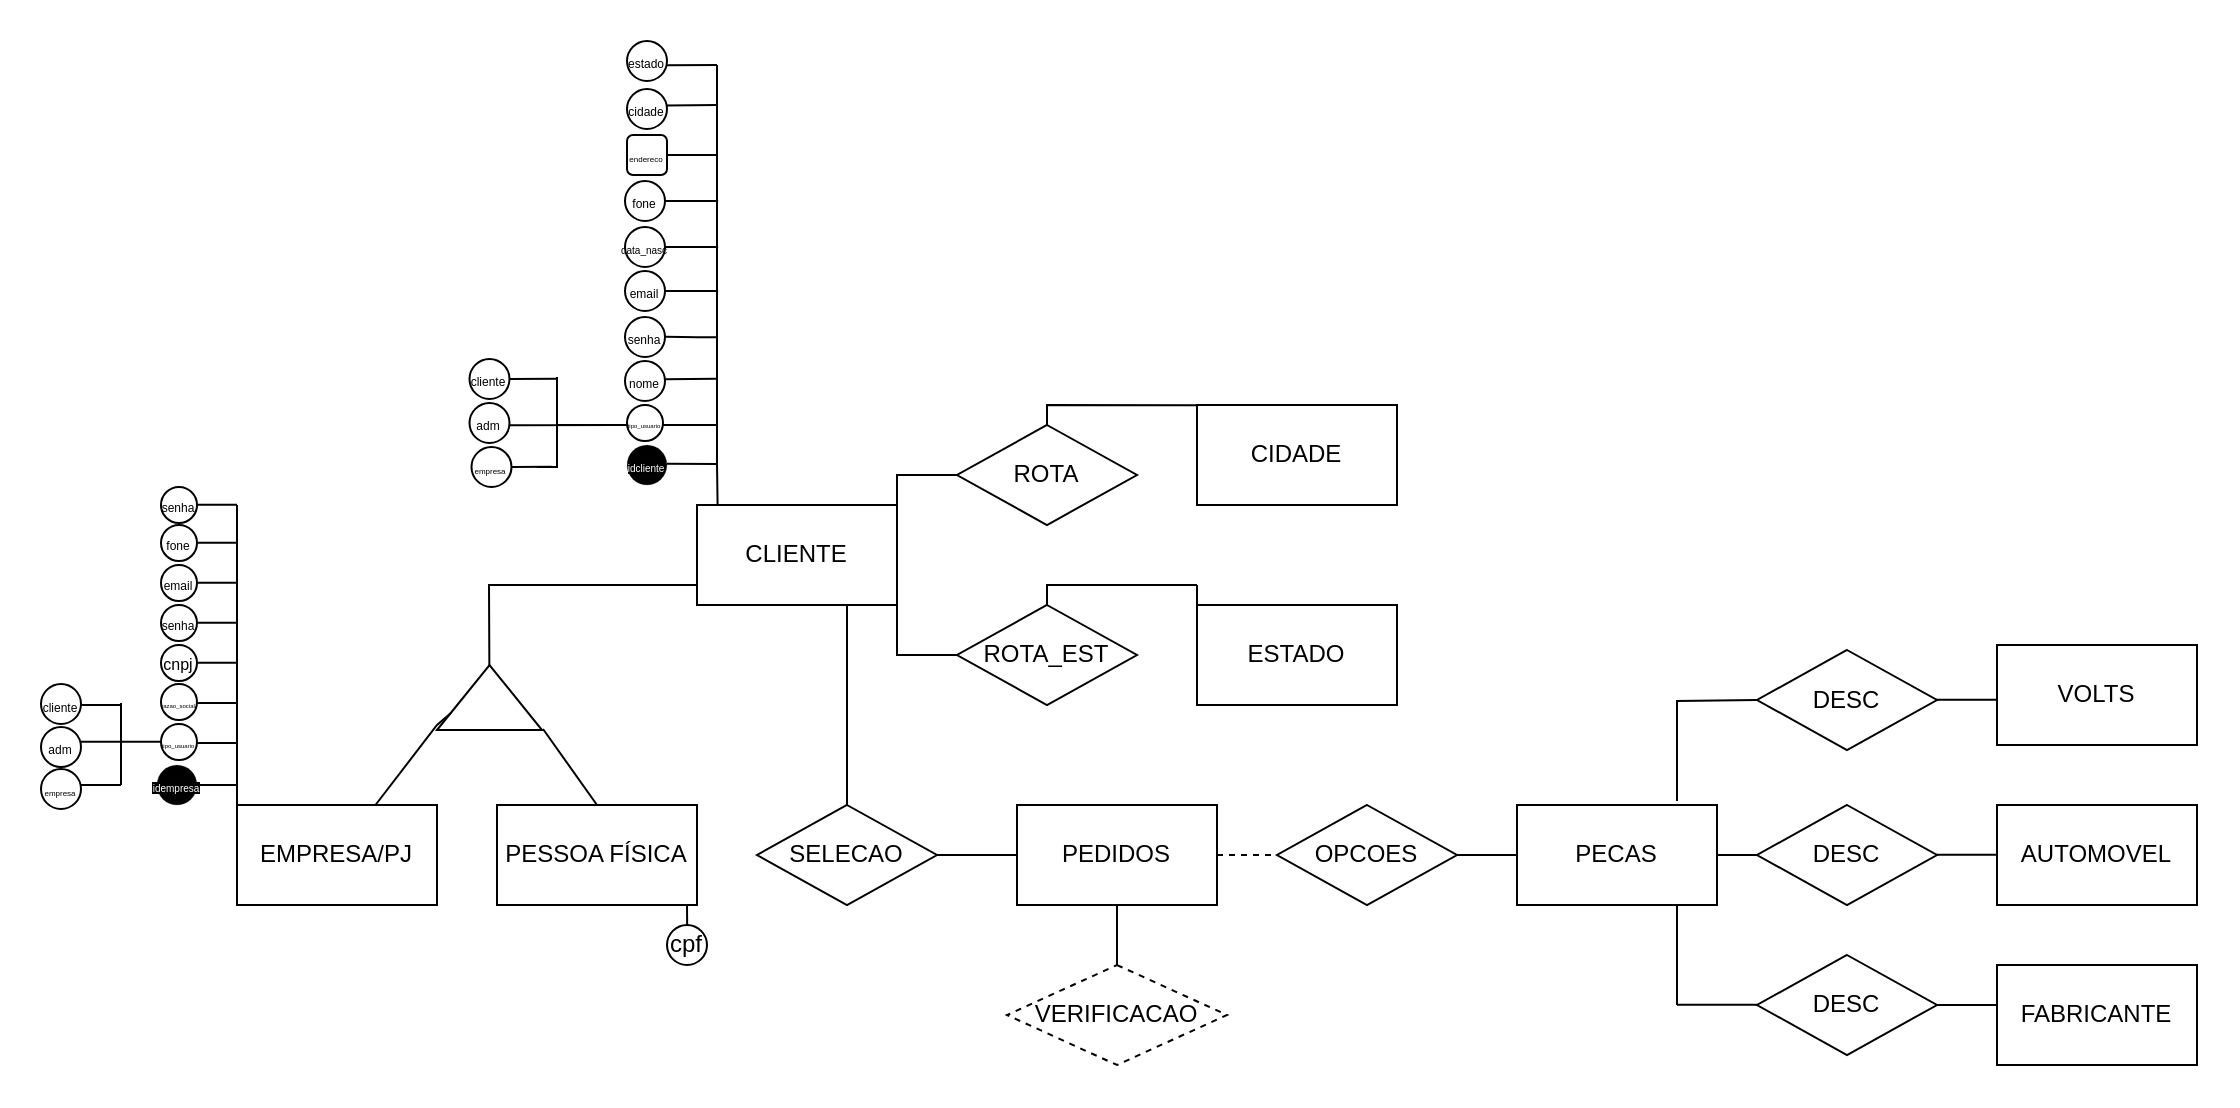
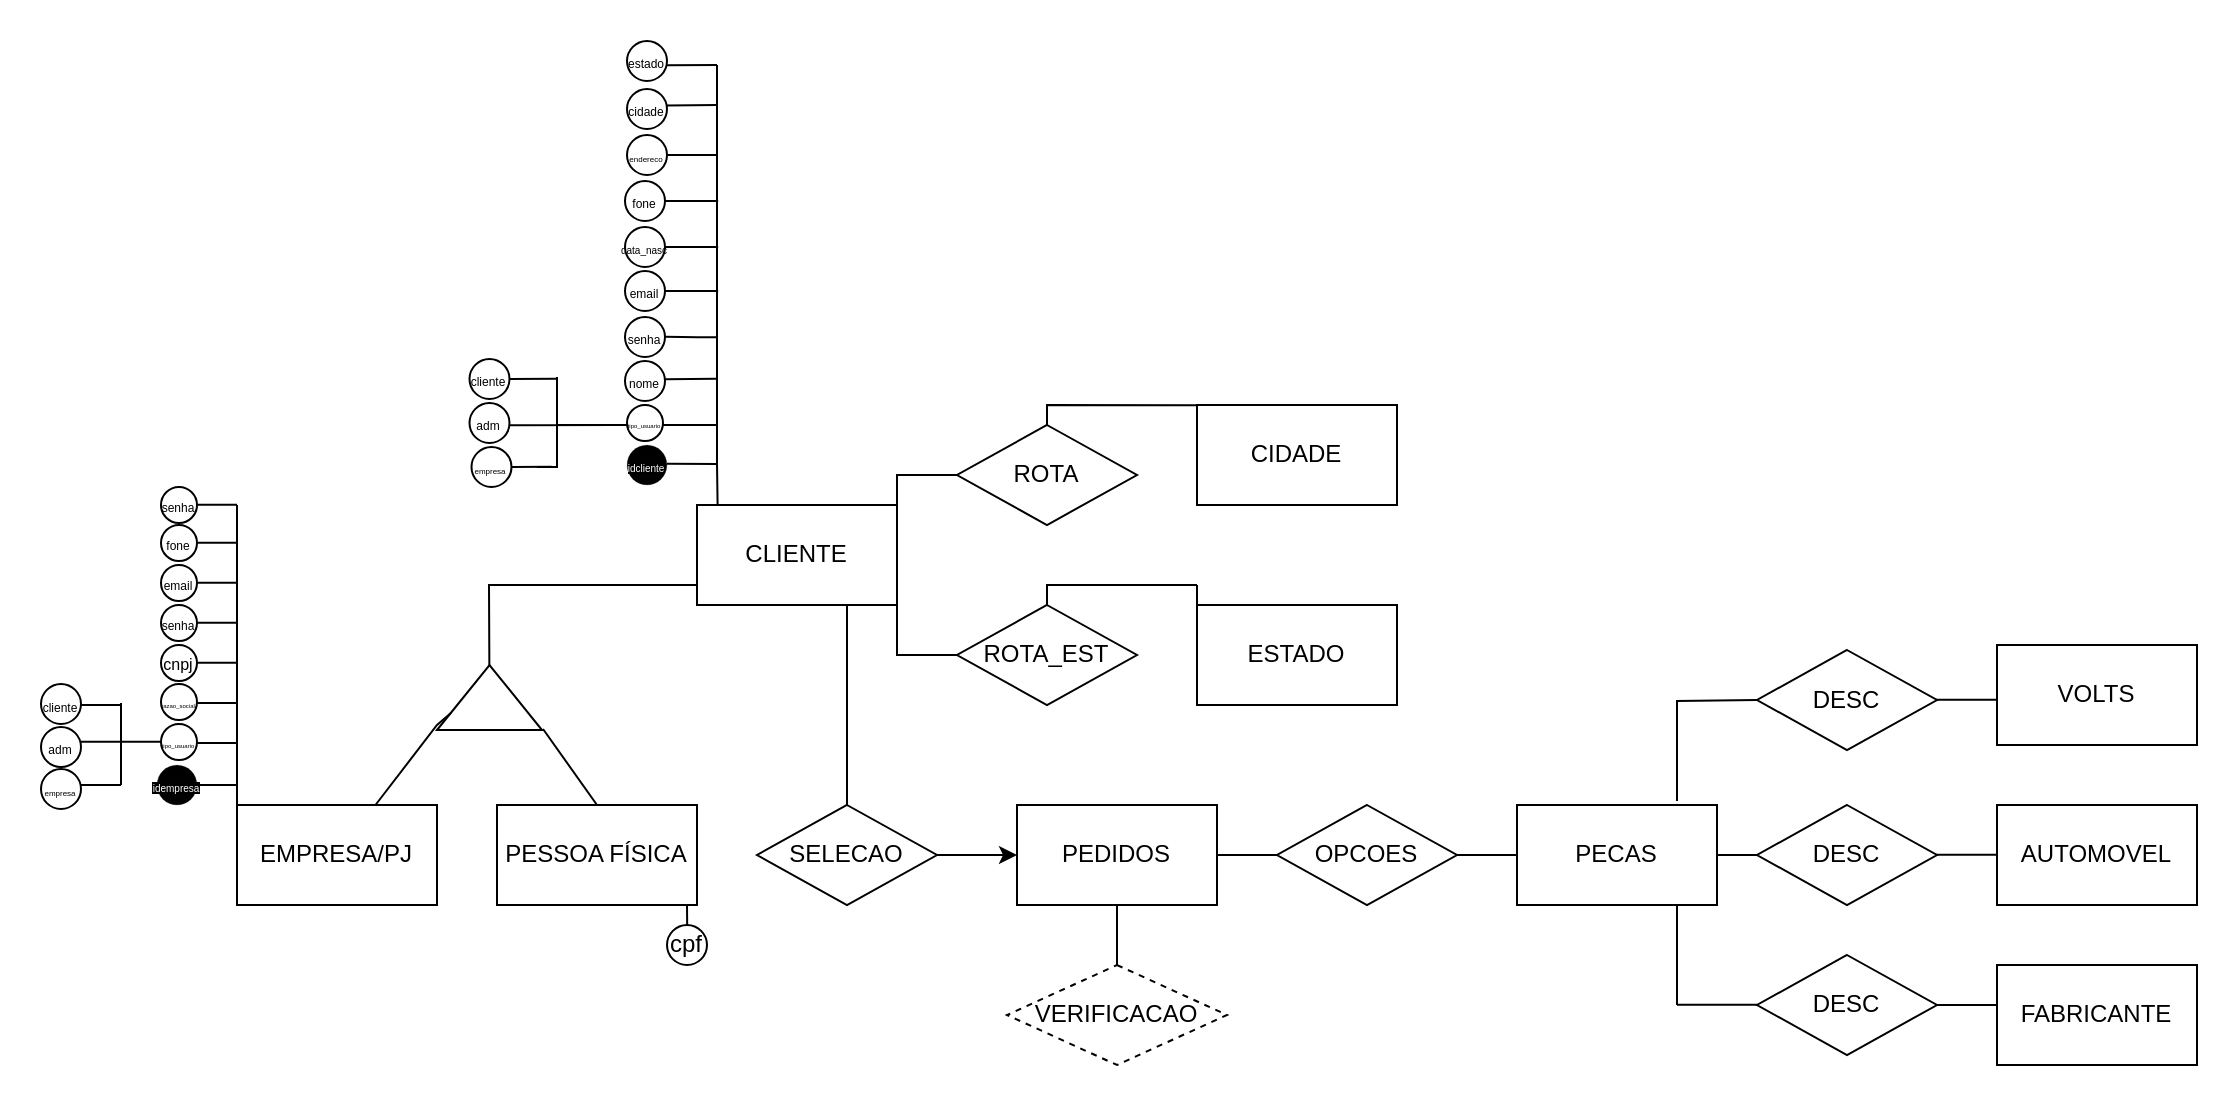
(647, 155) -> (647, 155)
(1007, 855) -> (1002, 855)
(1249, 855) -> (1249, 855)
